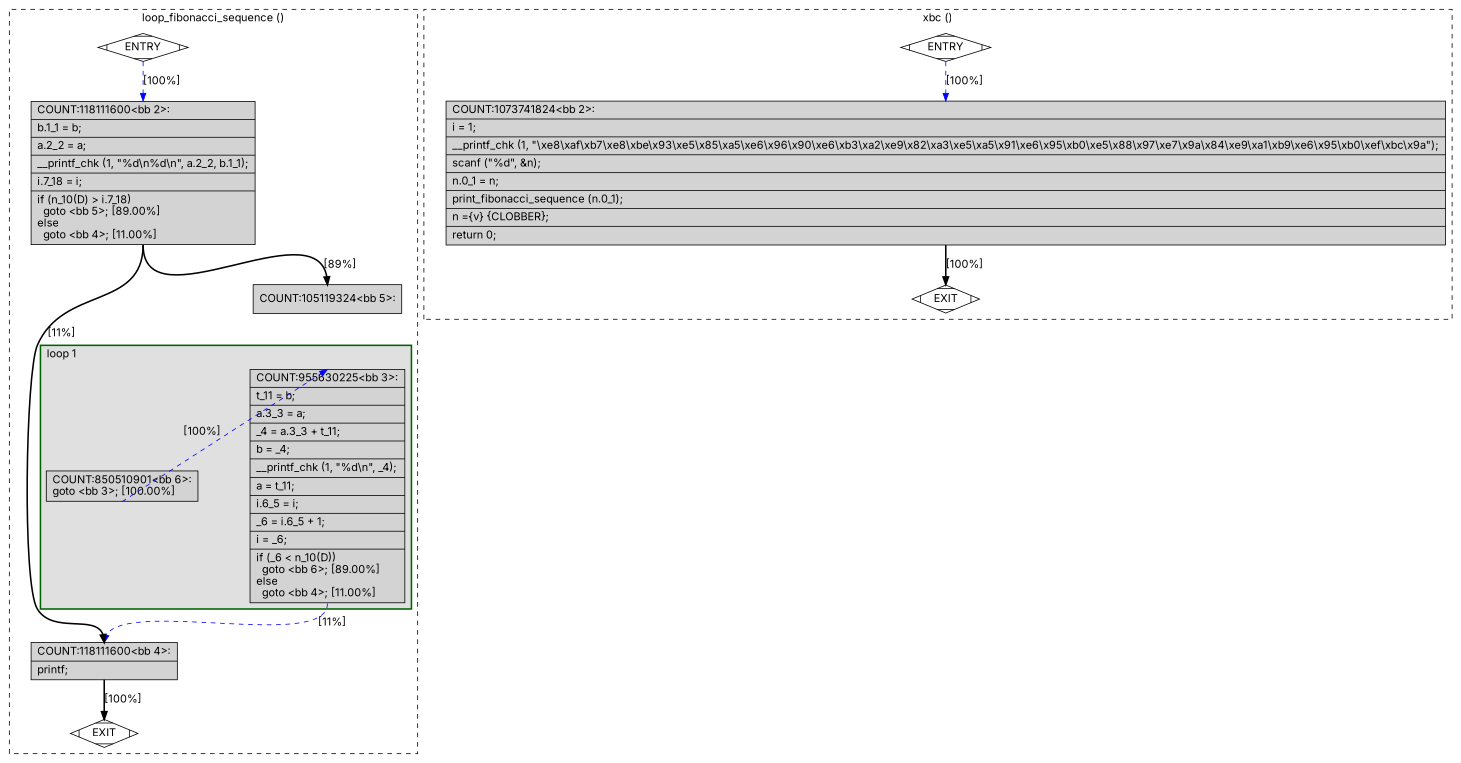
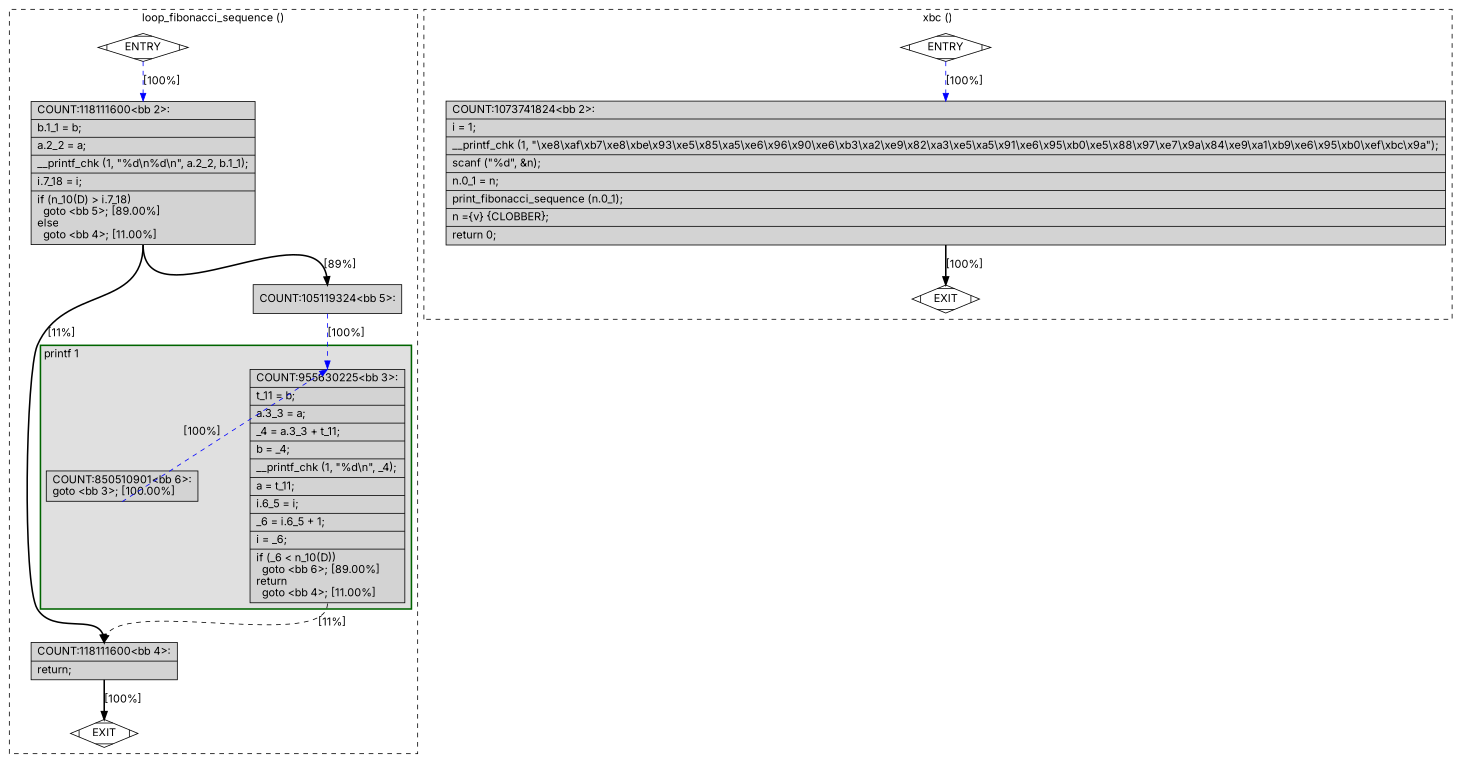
none -> (327, 337)
(62, 354) -> (62, 354)
(267, 581) -> (272, 581)
(220, 623) -> (220, 623)
(53, 670) -> (55, 670)
